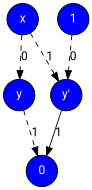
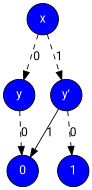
(70, 53) -> (69, 129)
(35, 133) -> (24, 133)
